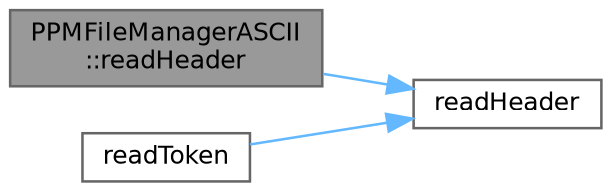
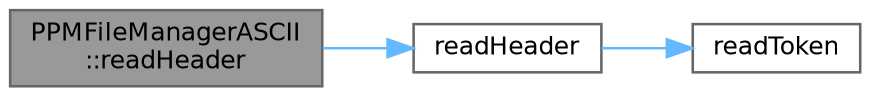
(318, 134) -> (634, 48)
